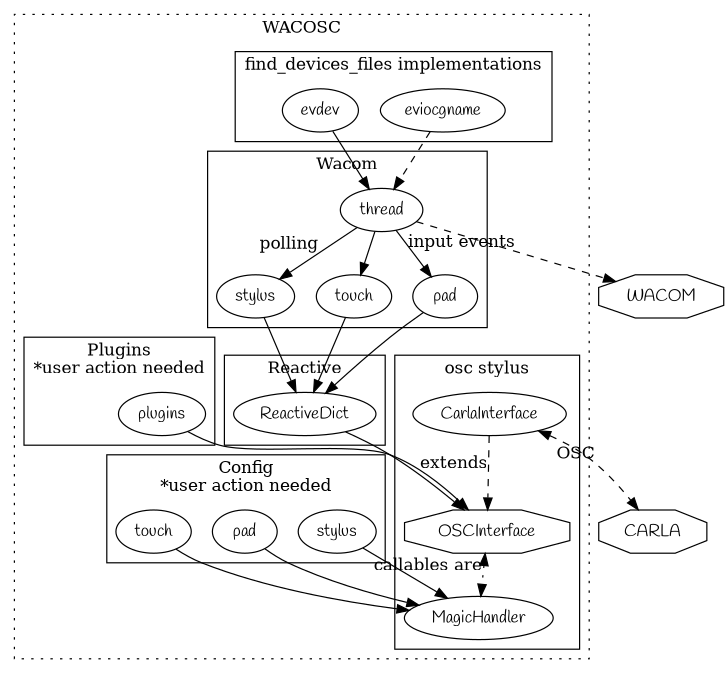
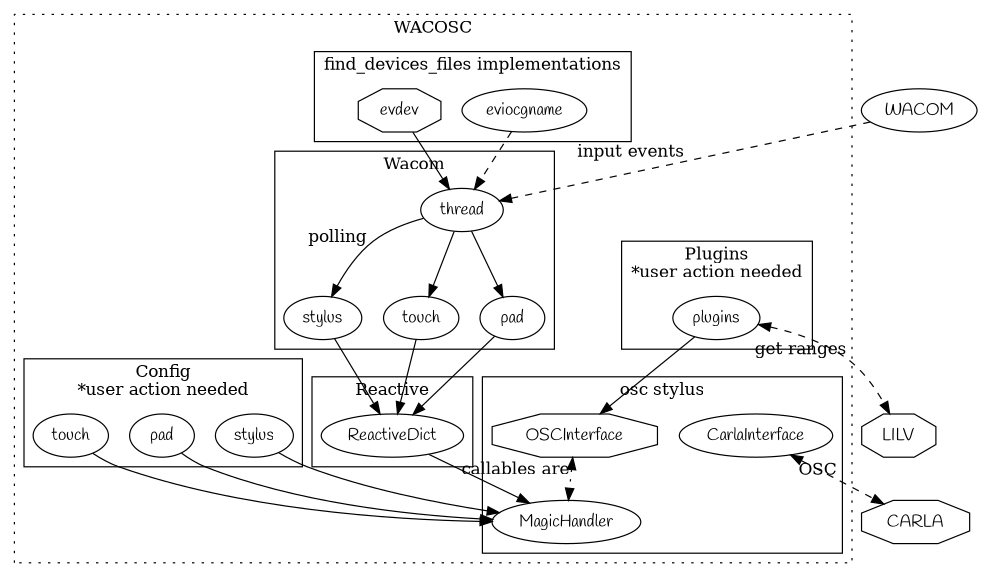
(320, 110) -> (400, 110)
(510, 250) -> (691, 160)
(661, 296) -> (919, 110)
none -> (899, 436)
(403, 463) -> (474, 476)
(489, 467) -> none
